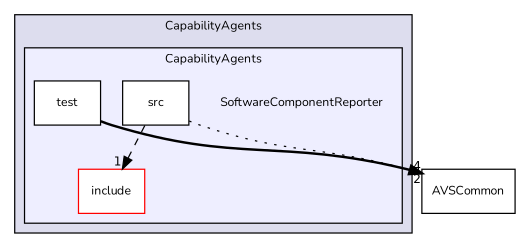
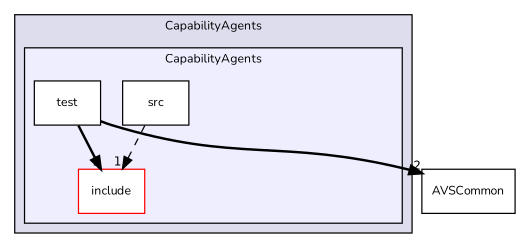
(302, 103) -> none
none -> (87, 142)
(265, 143) -> none
